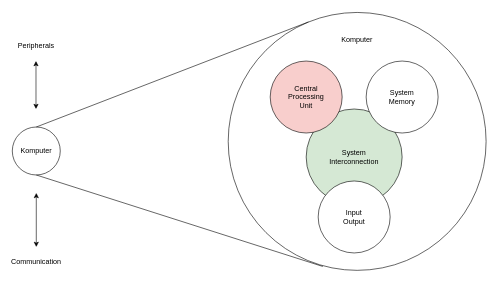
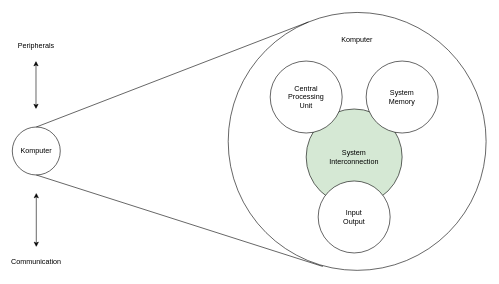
(306, 97) -> (306, 97)
